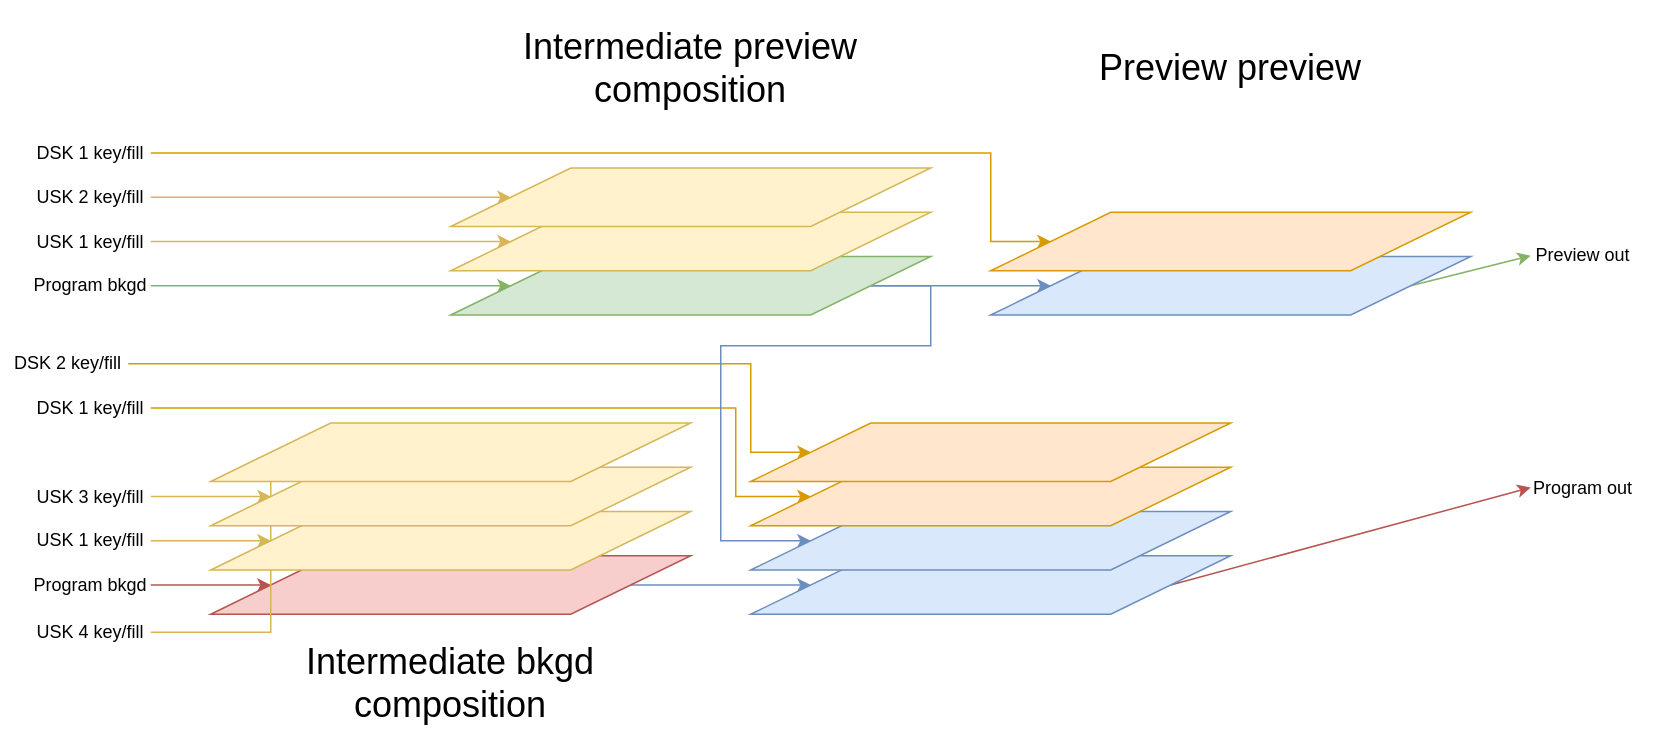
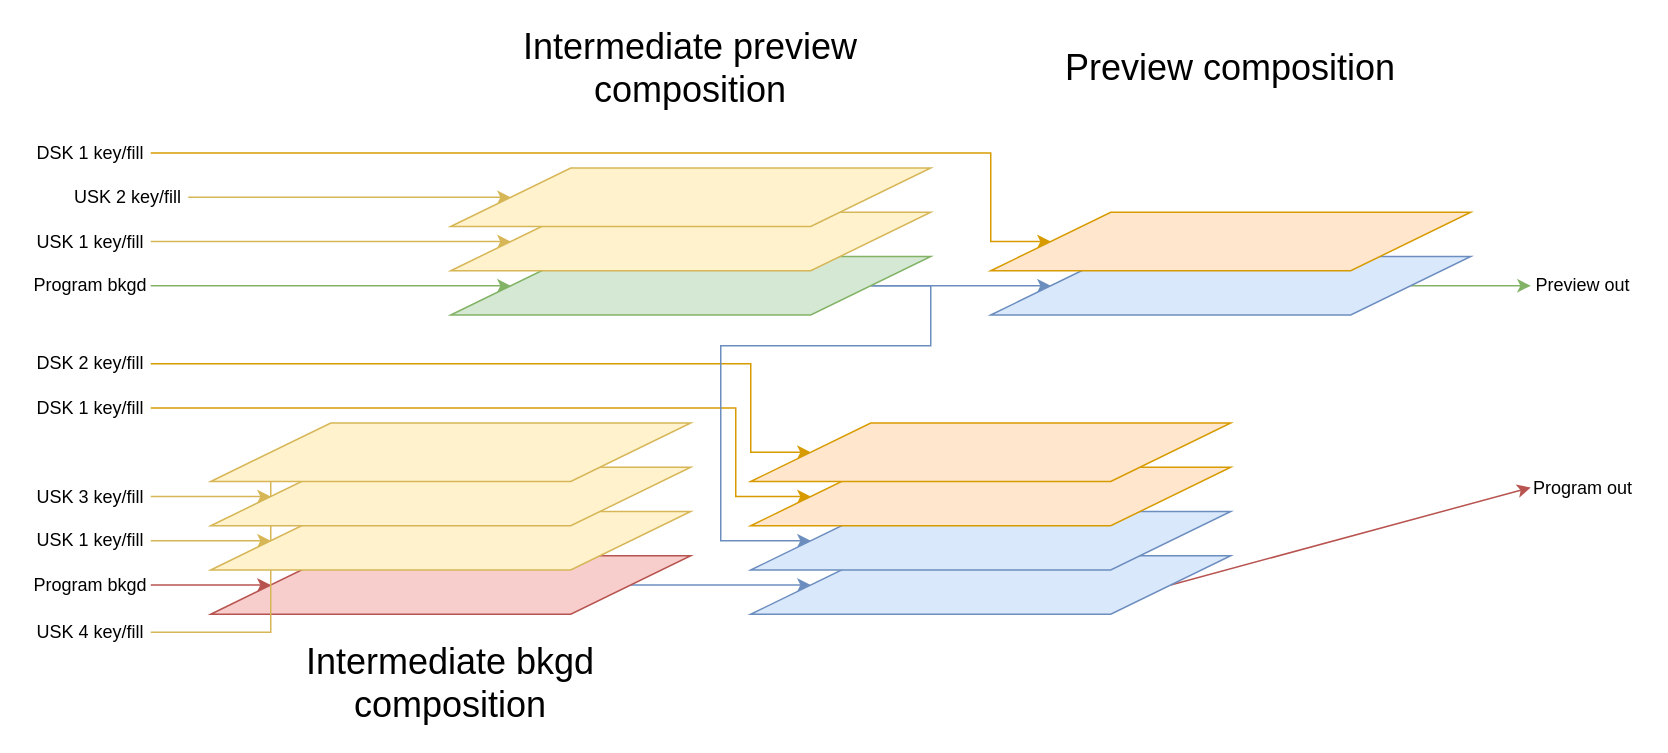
(1231, 68) -> (1231, 68)
(91, 197) -> (128, 197)
(1583, 256) -> (1583, 286)
(68, 364) -> (91, 364)
